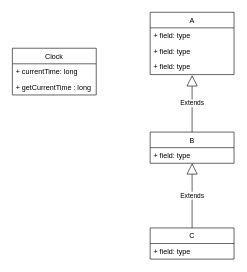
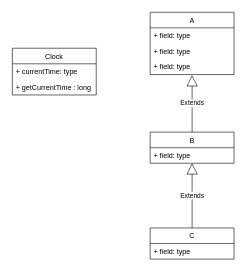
(49, 72) -> (50, 72)
